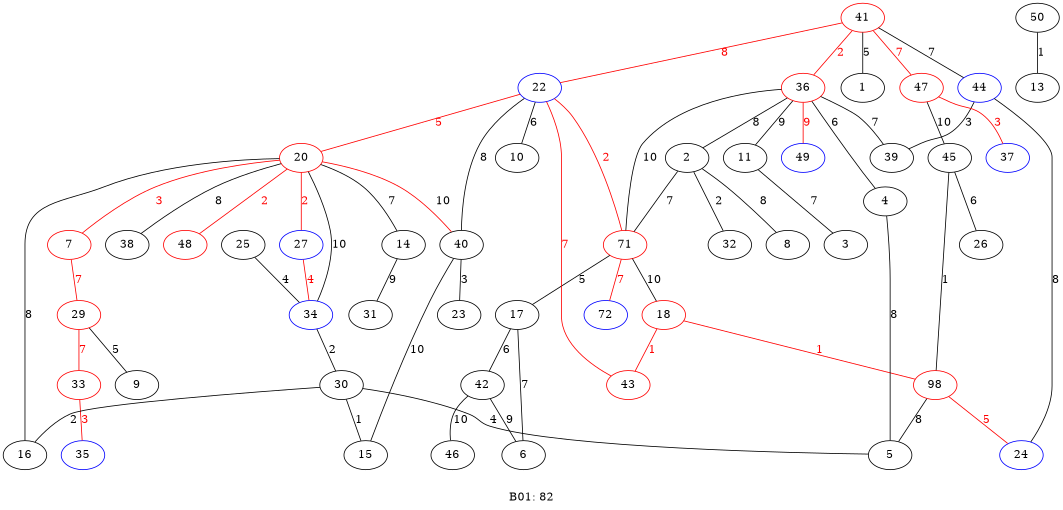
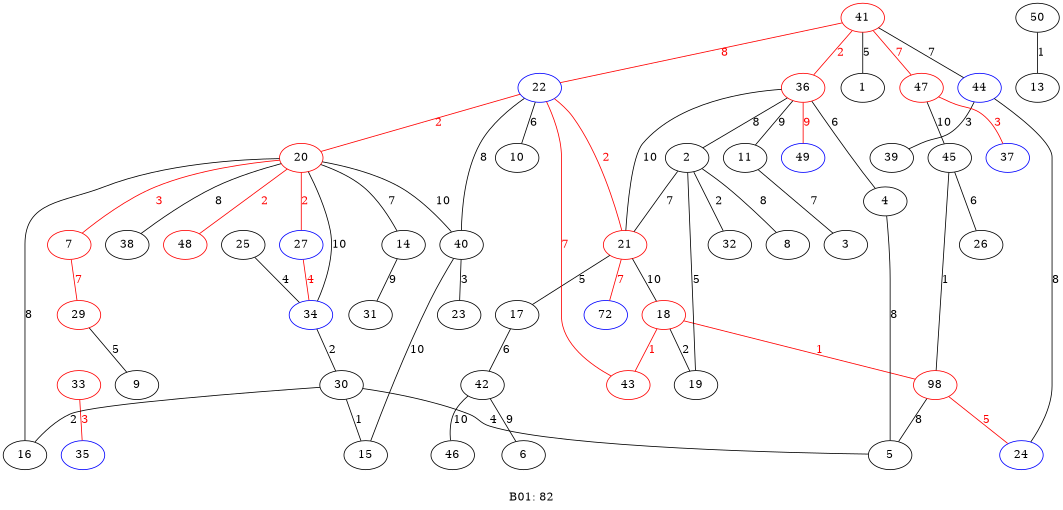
(856, 115) -> none
(439, 123) -> (439, 123)
(394, 184) -> (394, 184)
(625, 245) -> (625, 245)
(79, 350) -> none
(520, 385) -> none
none -> (696, 385)
